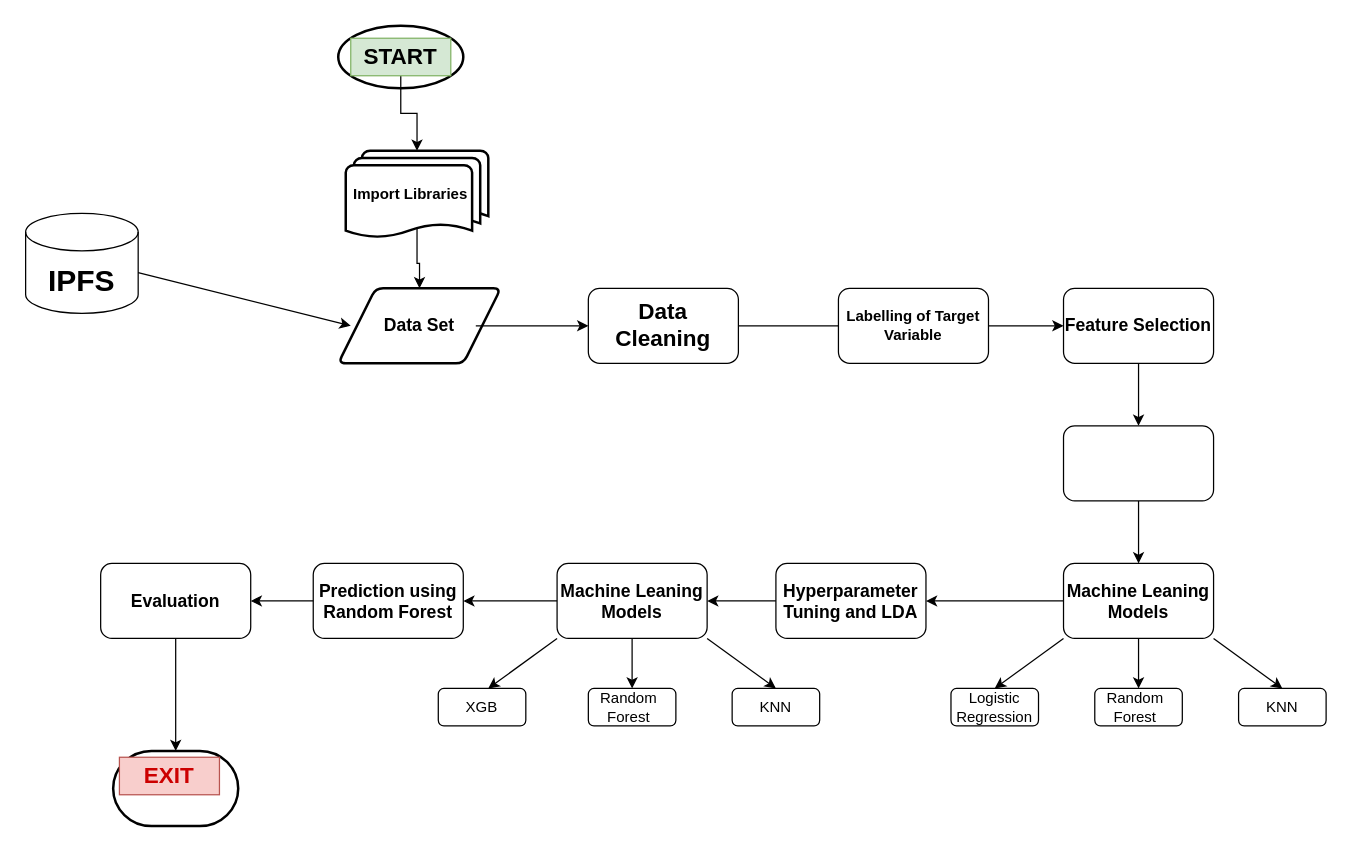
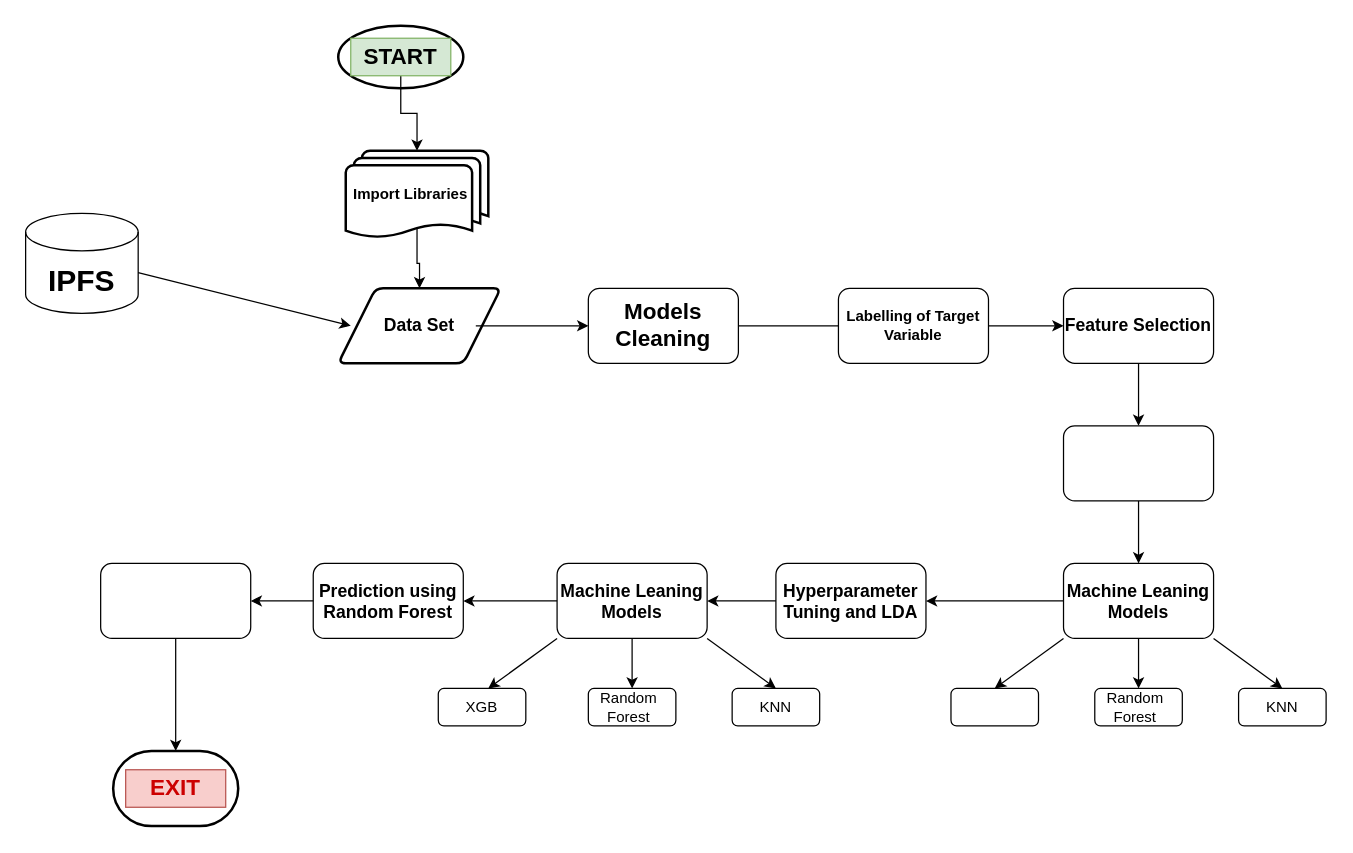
(663, 326) -> (663, 326)
(176, 601) -> none
(994, 707) -> none
(169, 776) -> (176, 788)
